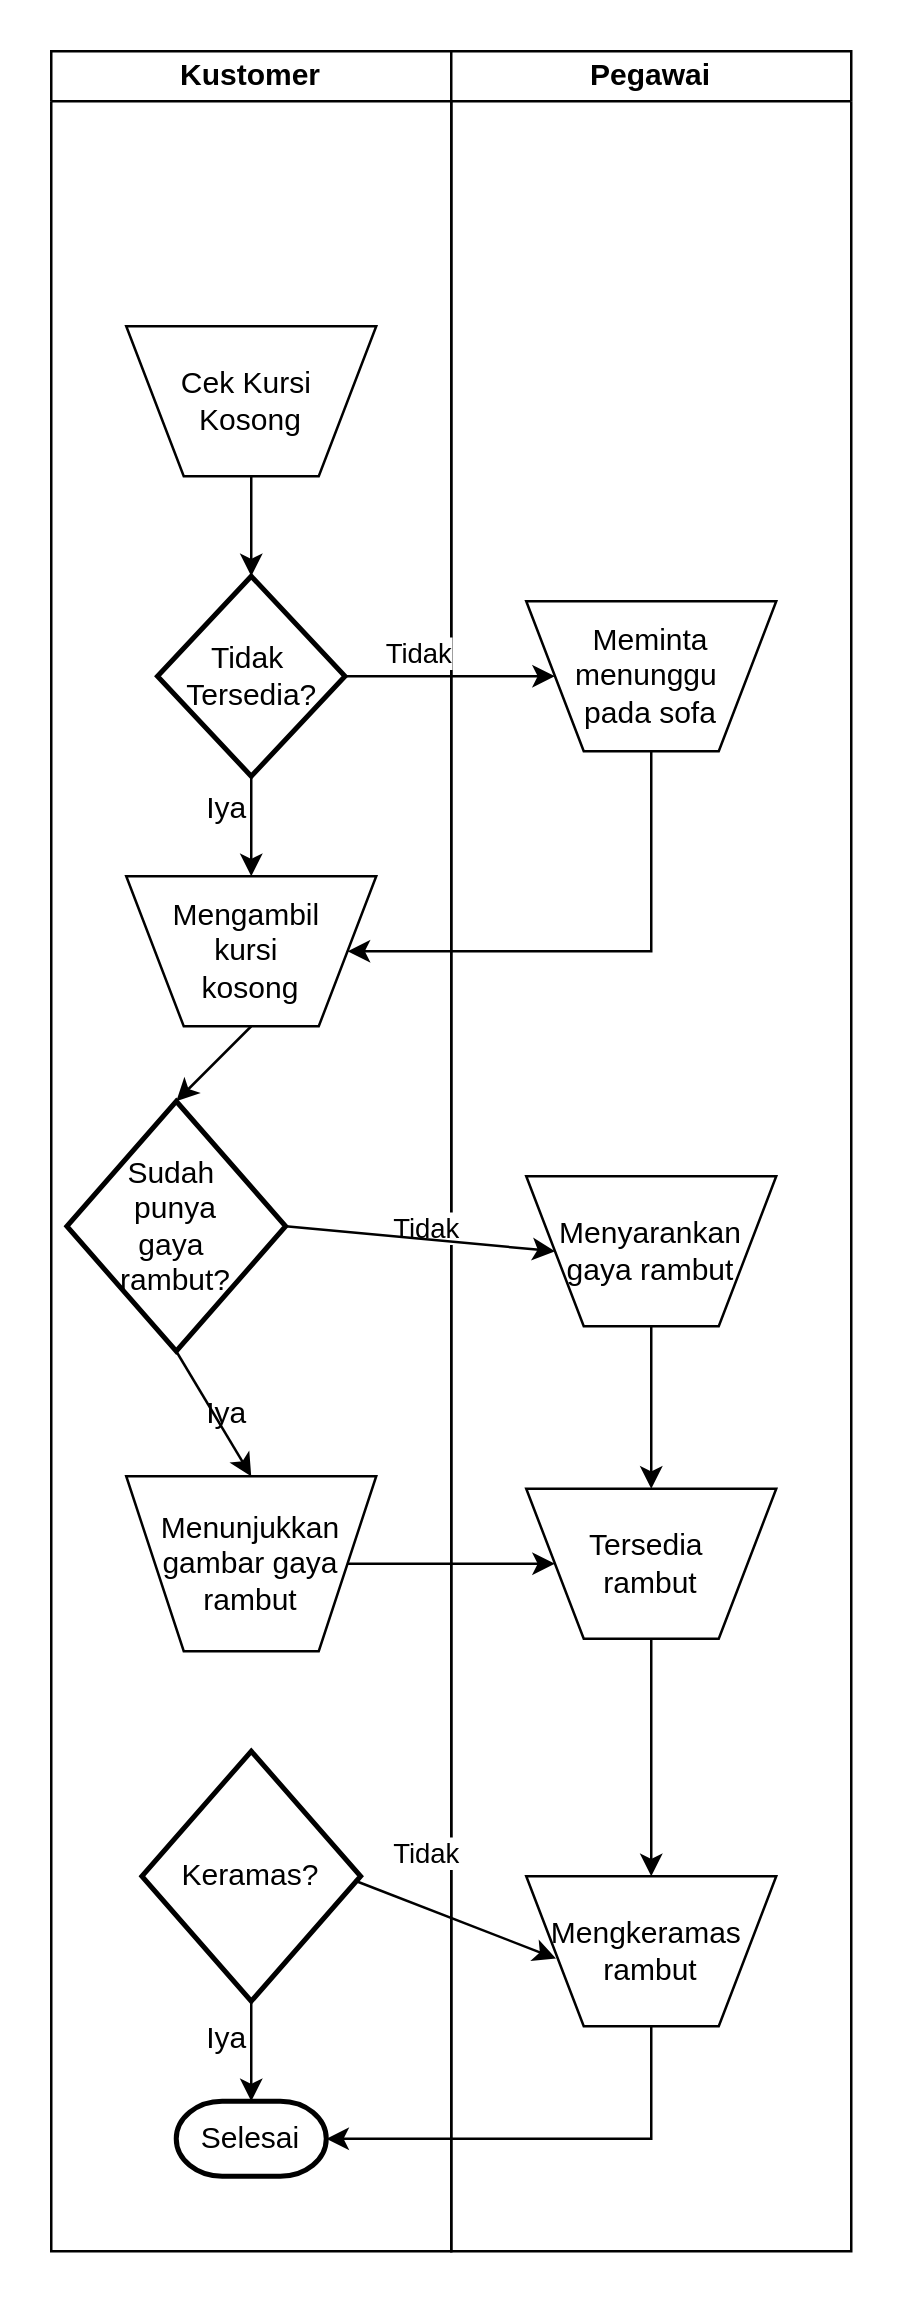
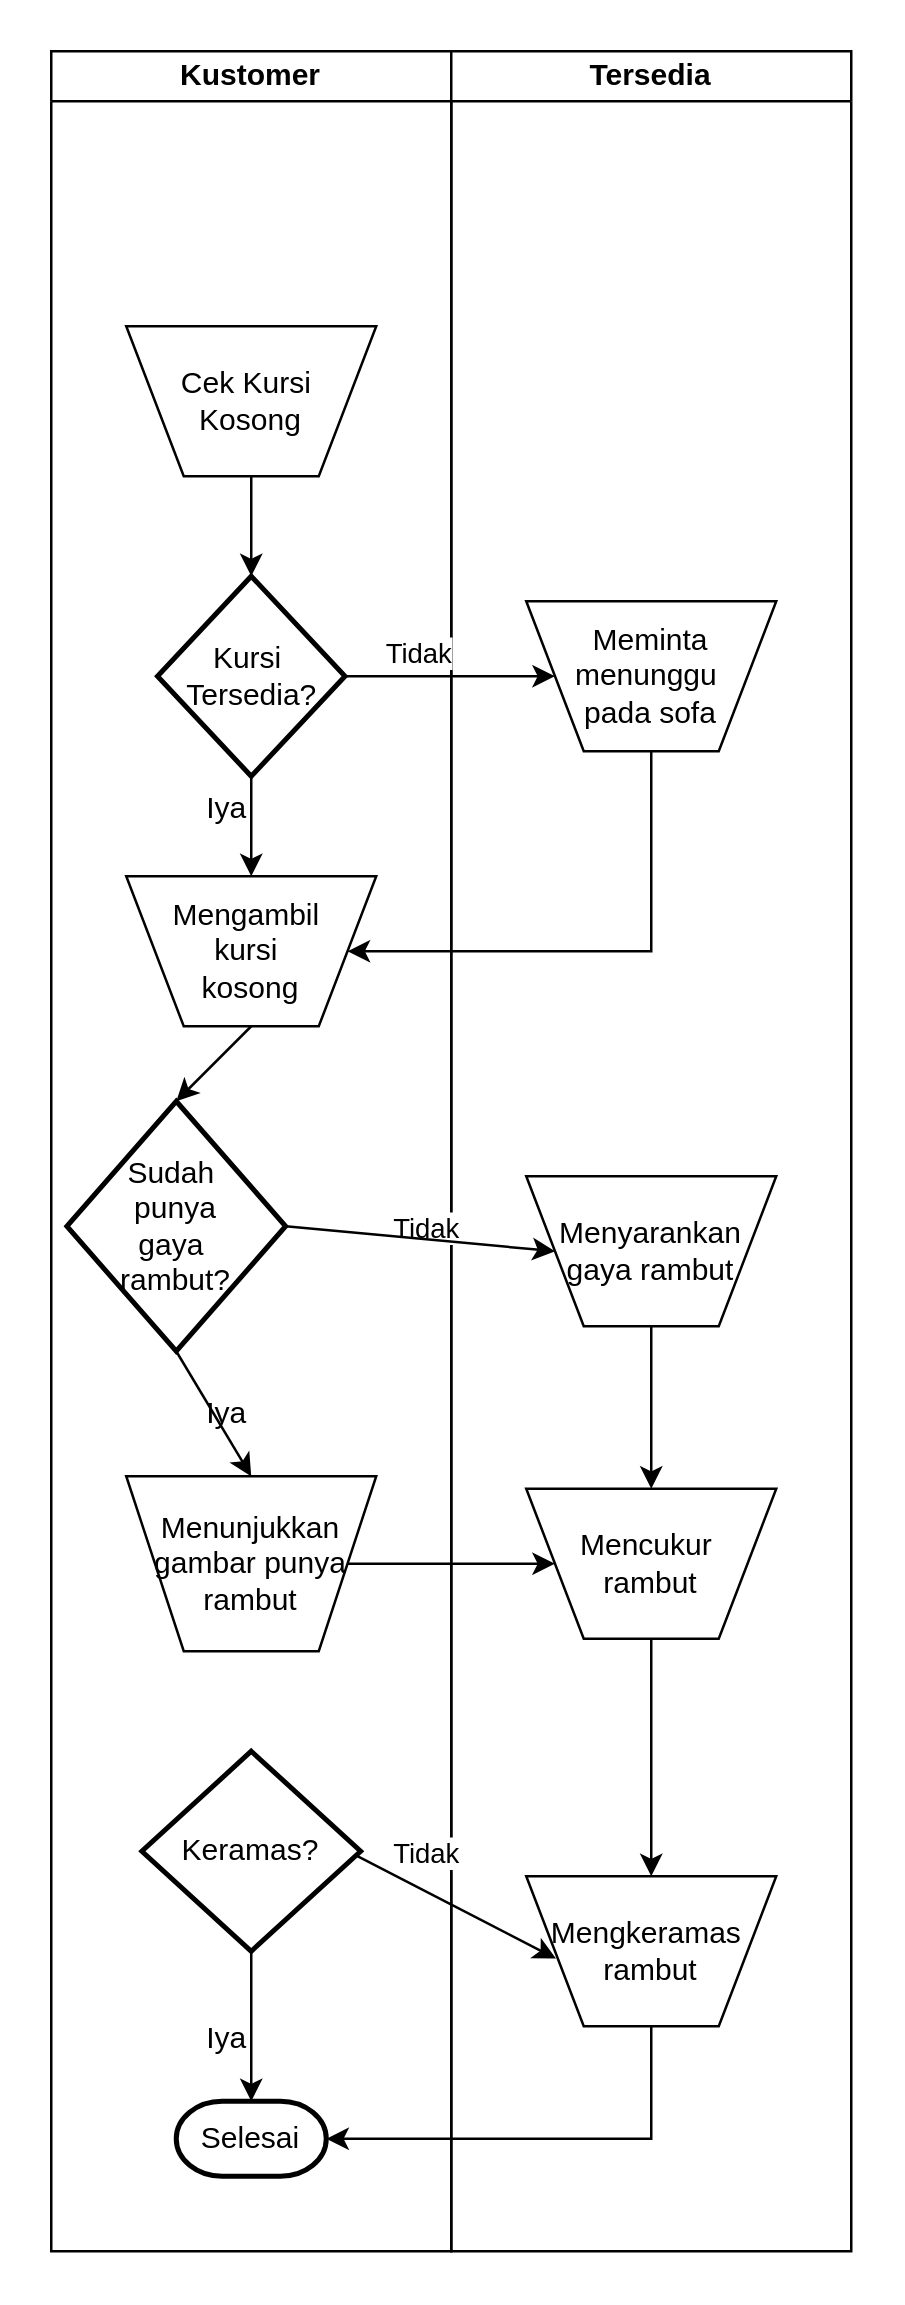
(651, 76) -> (651, 76)
(253, 676) -> (253, 676)
(251, 1564) -> (251, 1564)
(651, 1564) -> (651, 1564)
(251, 1876) -> (251, 1851)
